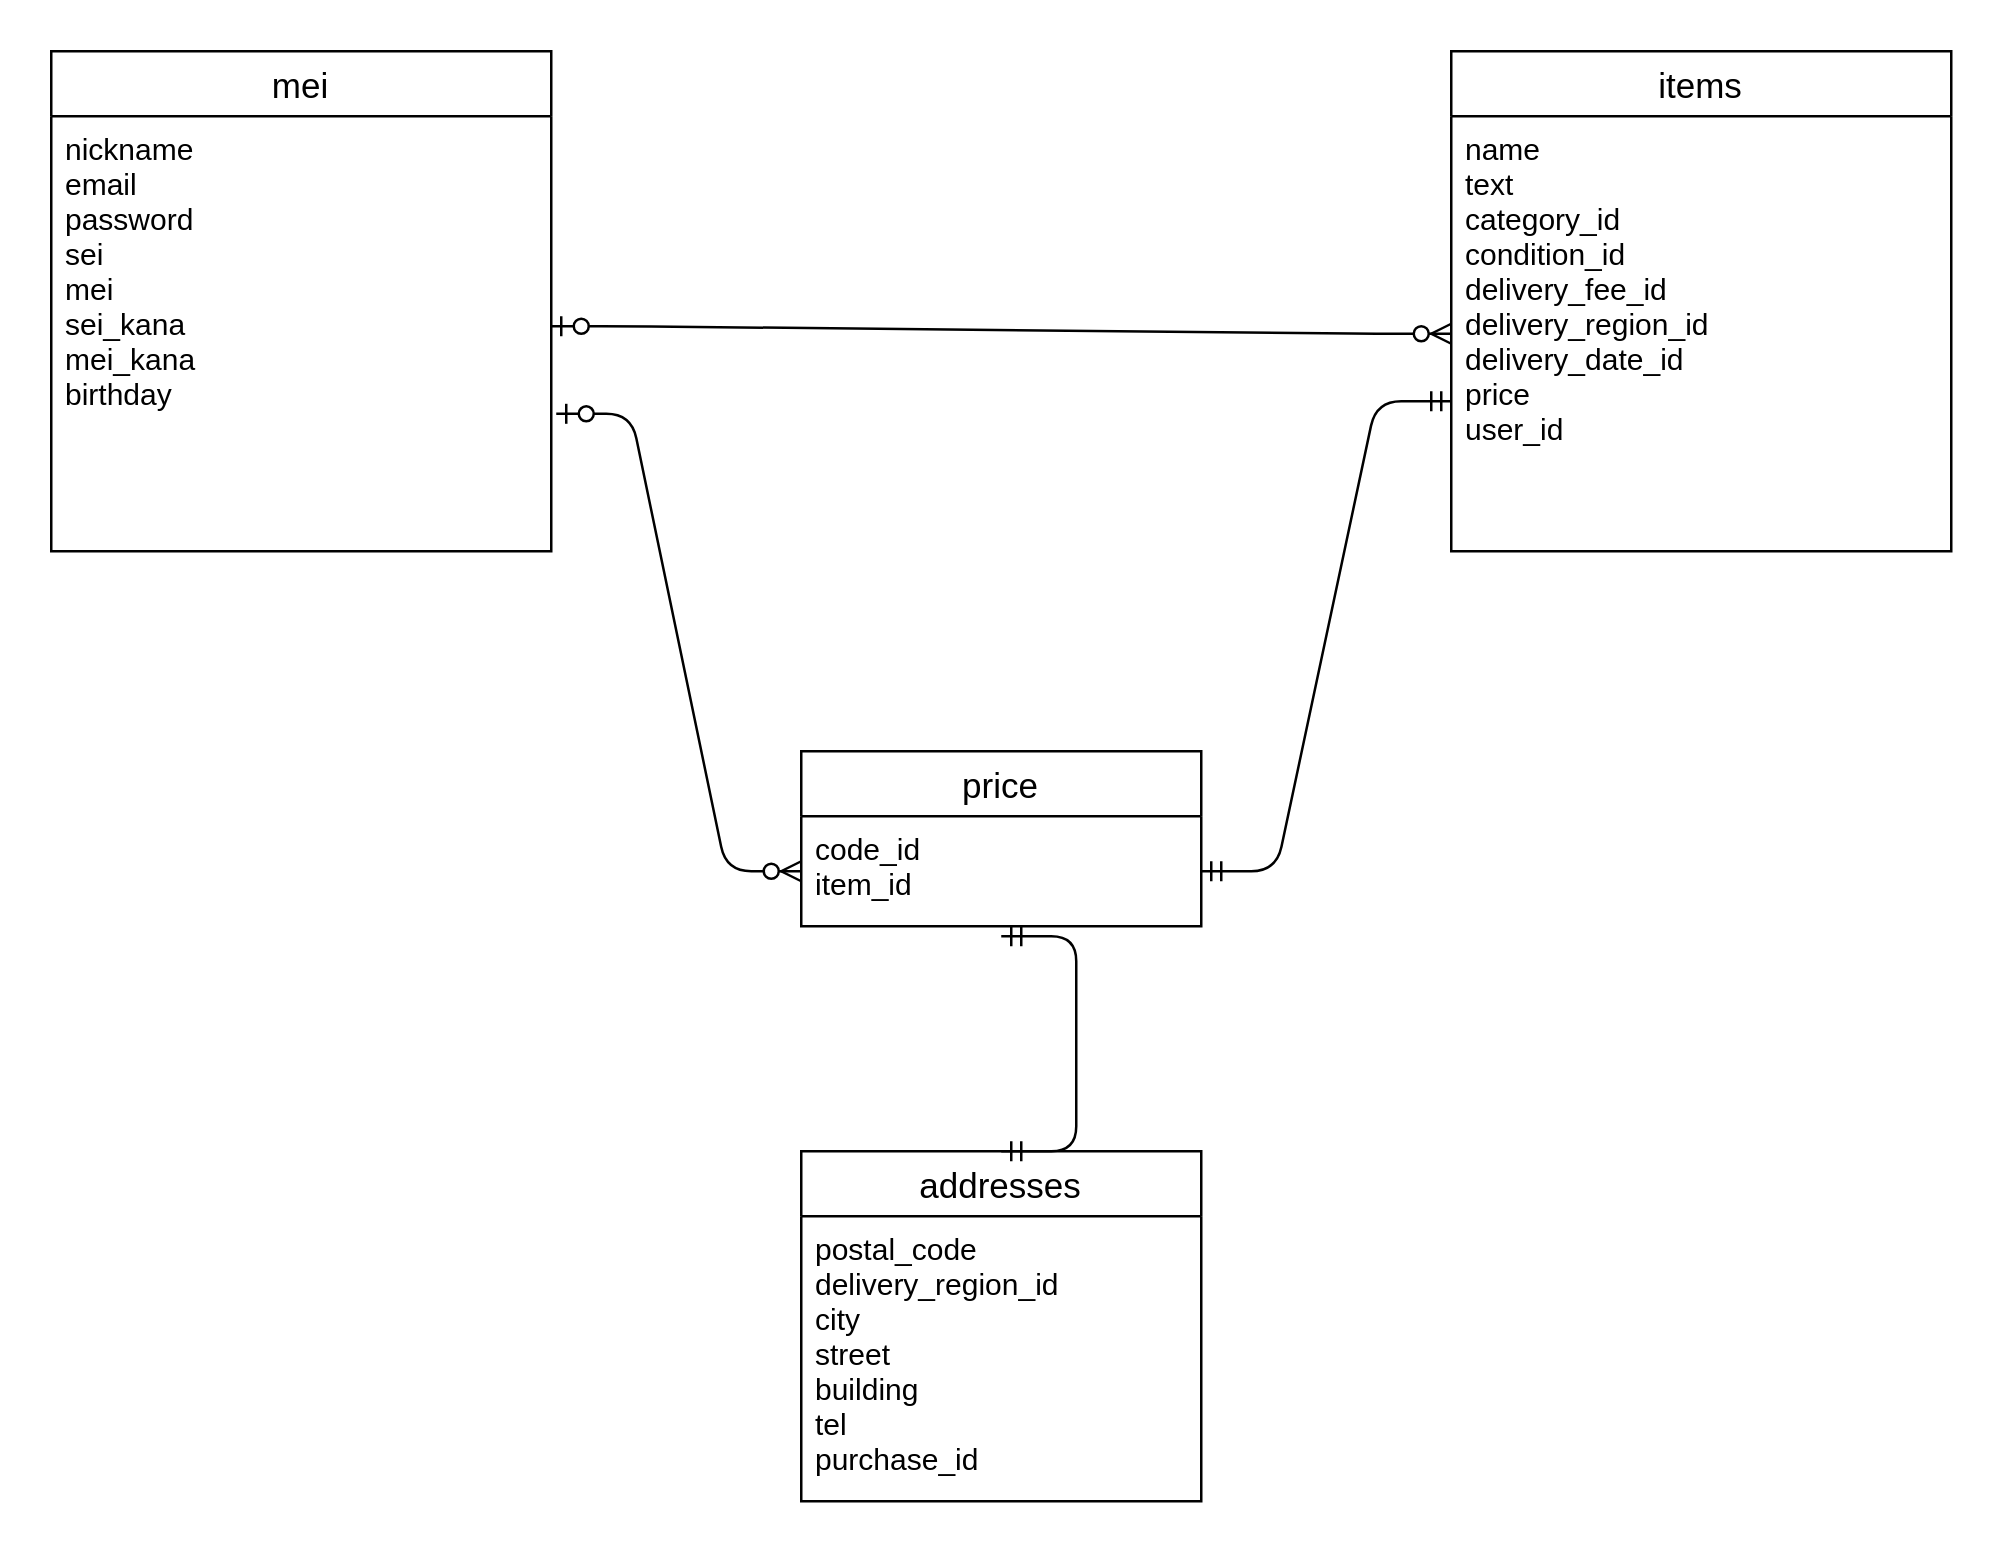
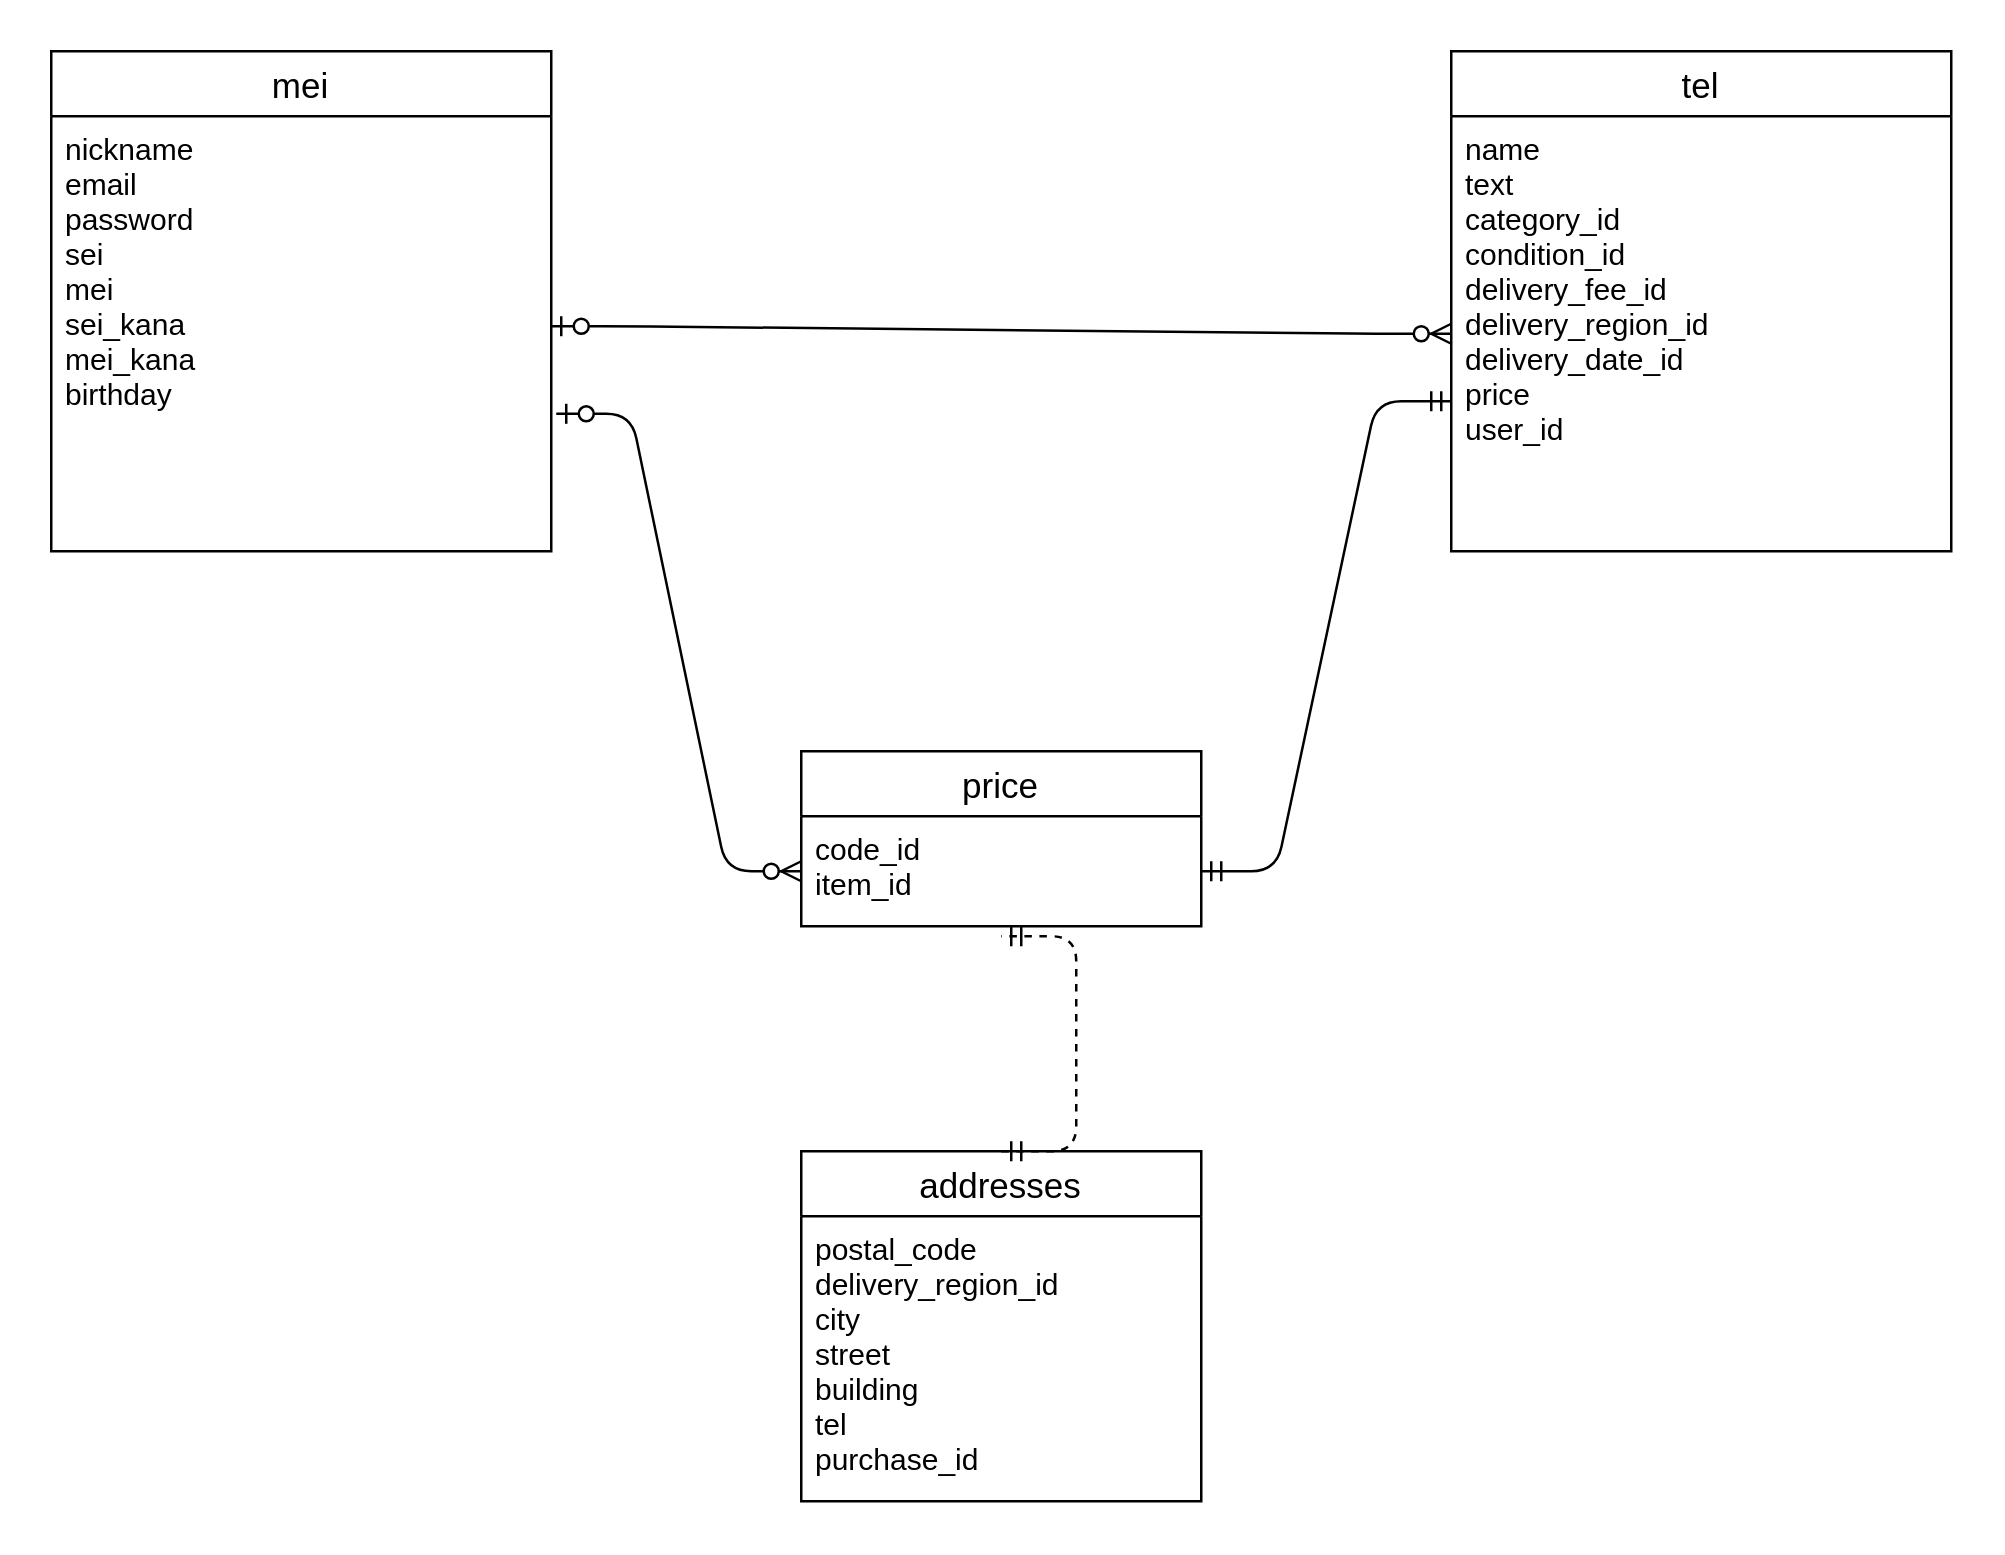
(1700, 86) -> (1700, 86)
(1076, 1015) -> (1076, 1015)
